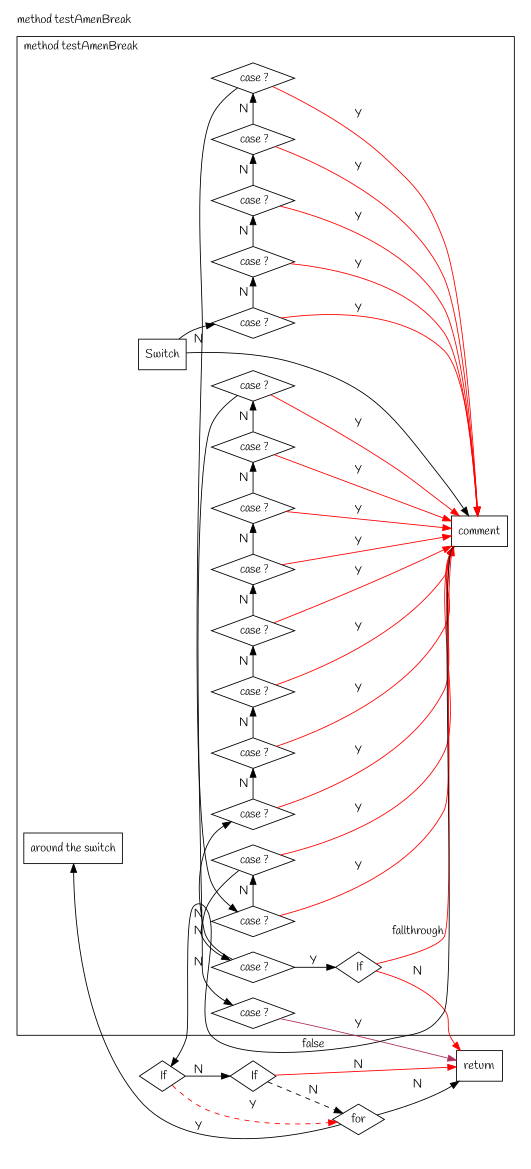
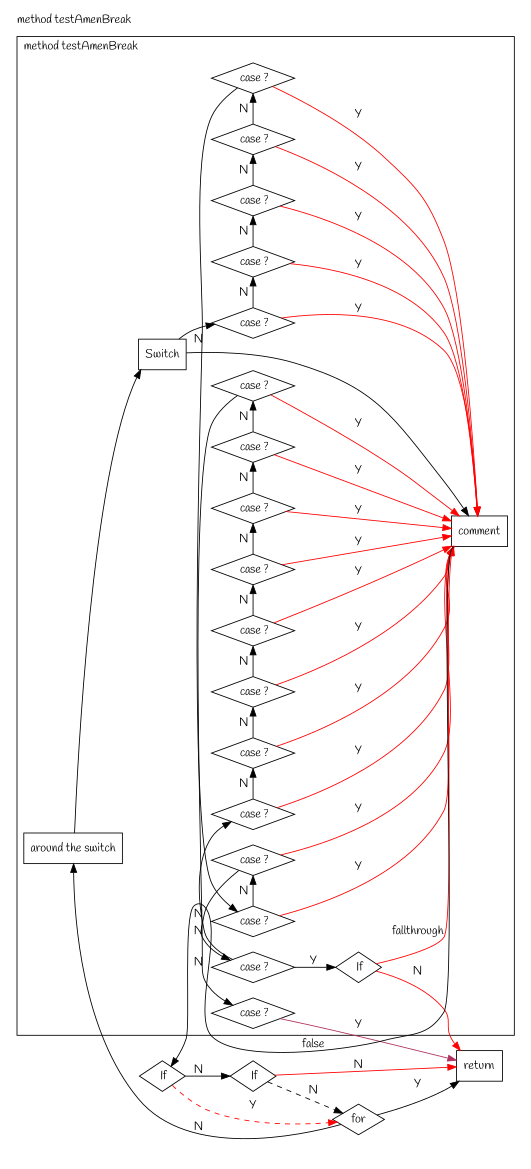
none -> (91, 603)
(418, 1084) -> (418, 1084)
(199, 1127) -> (199, 1127)
